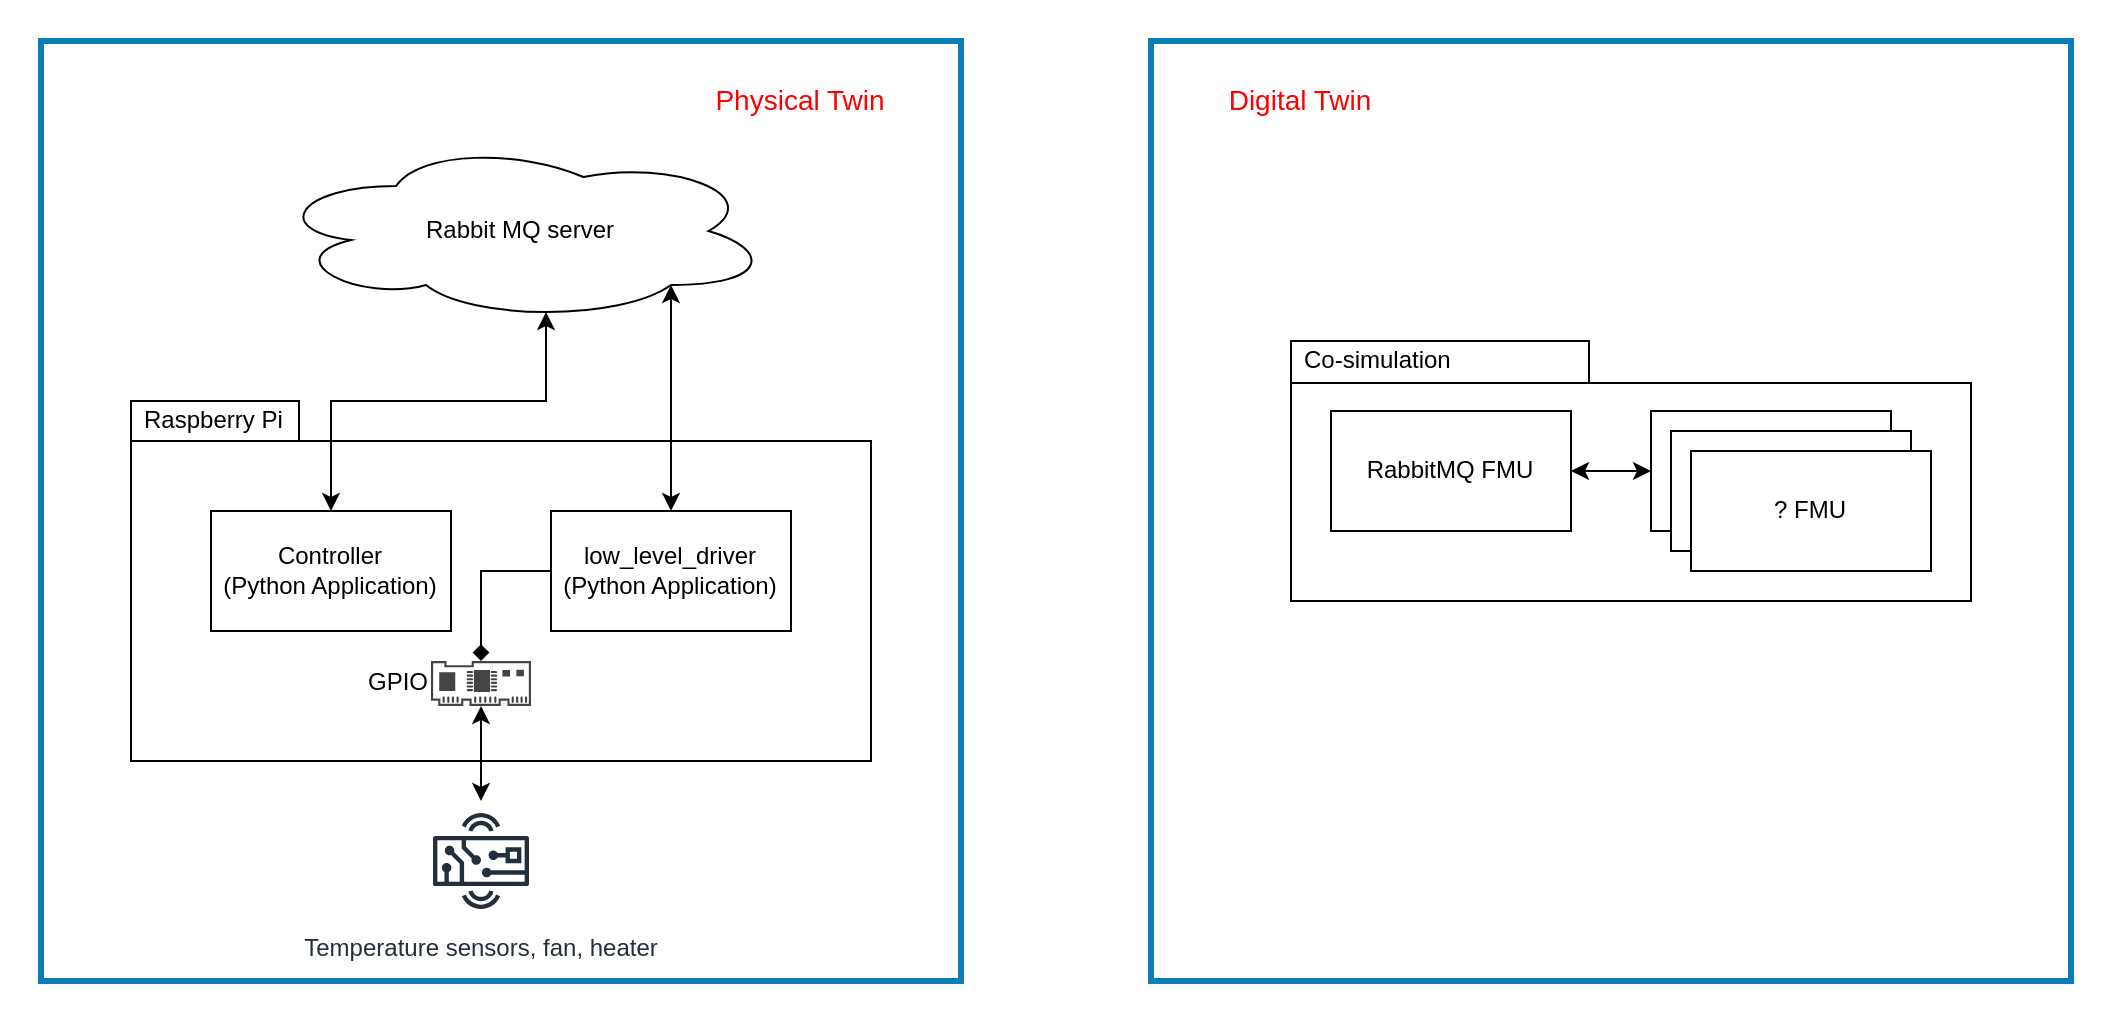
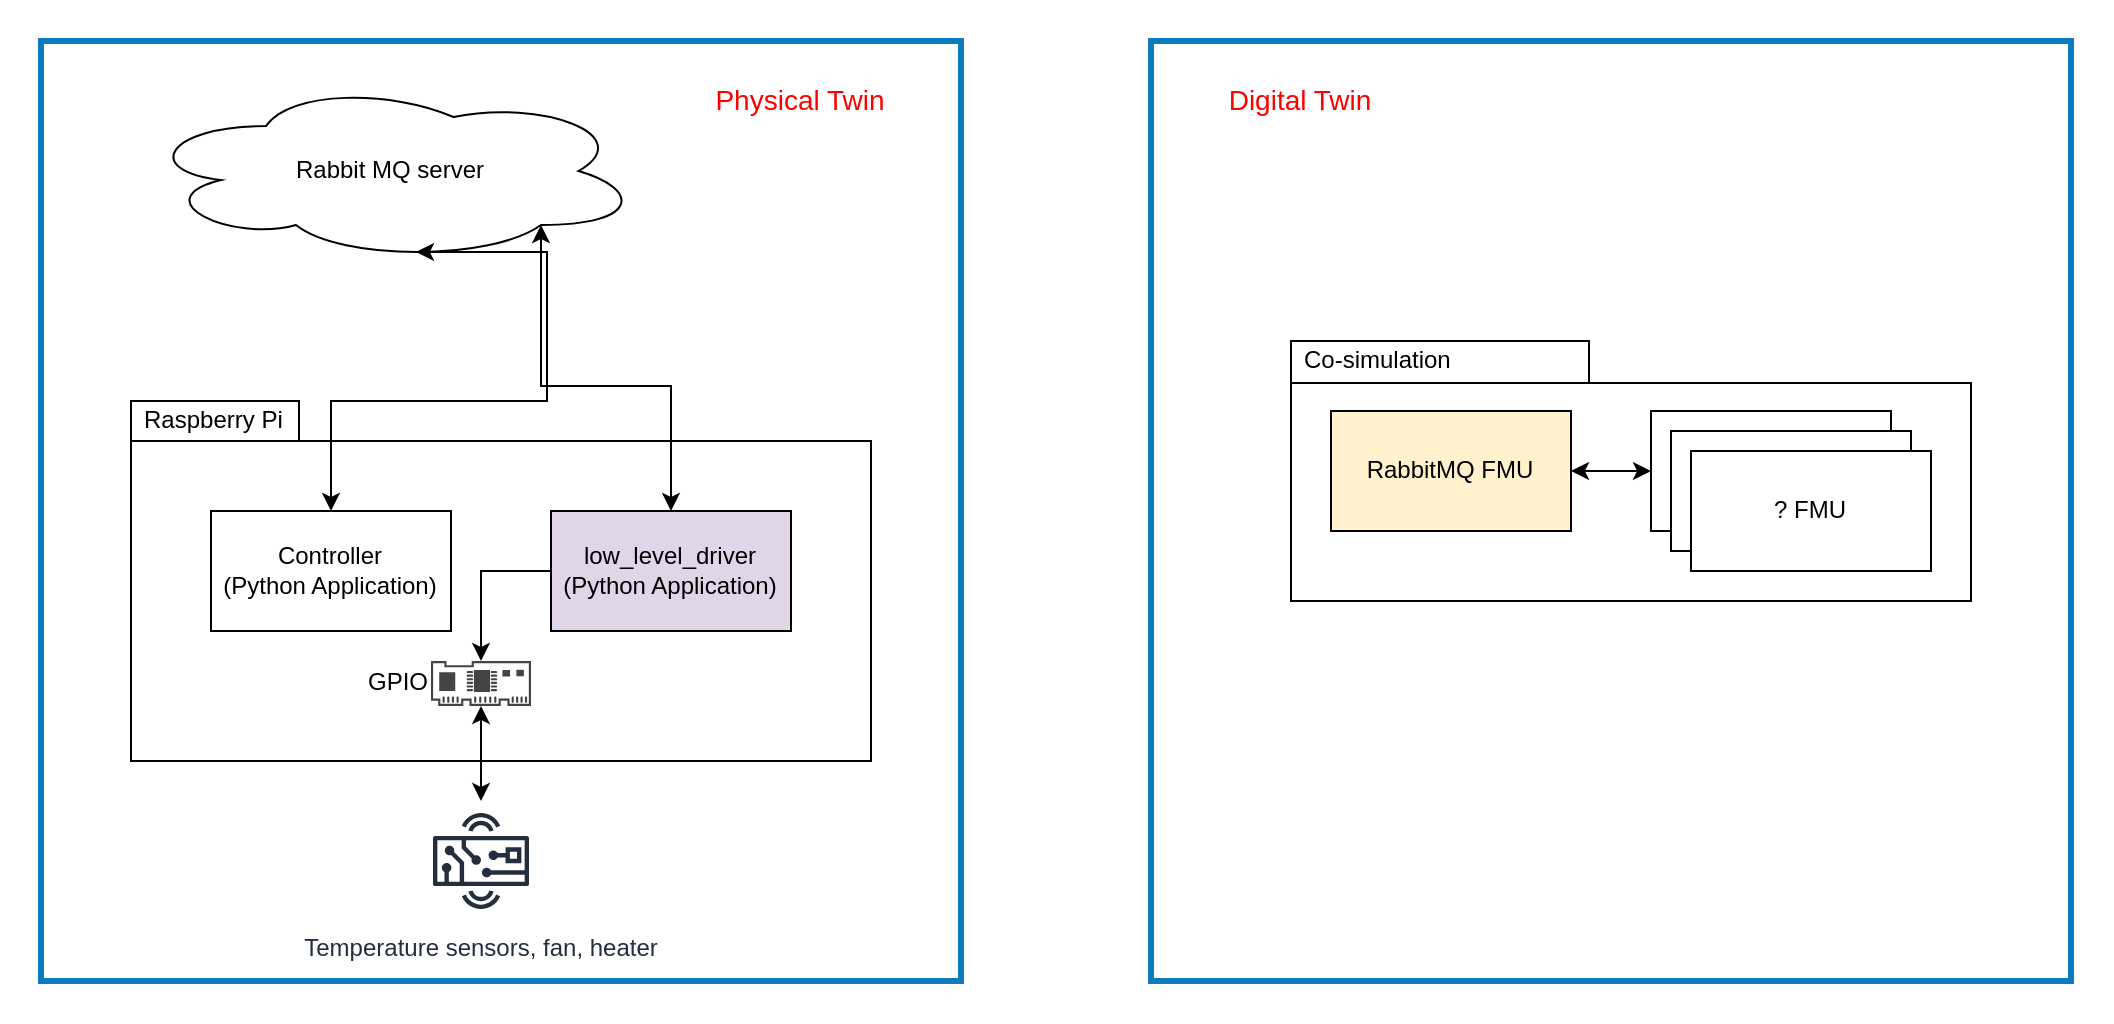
(521, 231) -> (391, 171)
(1451, 471) -> (1451, 471)
(671, 571) -> (671, 571)
(481, 645) -> (481, 646)
